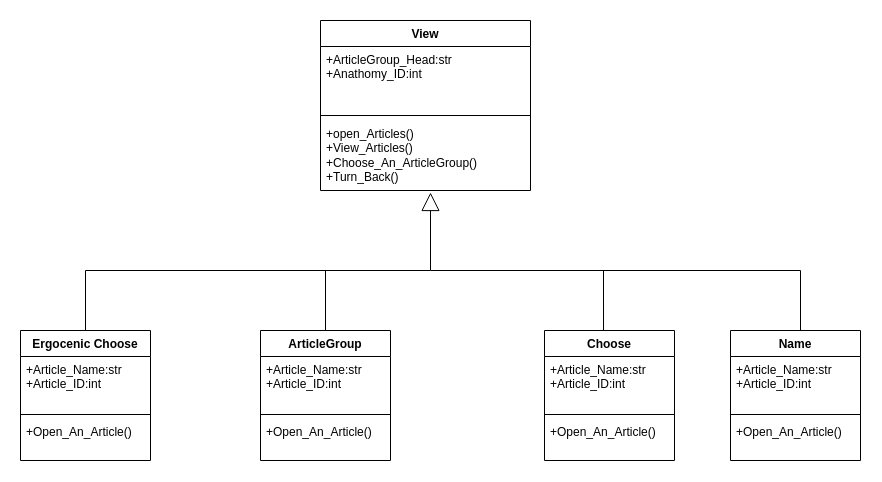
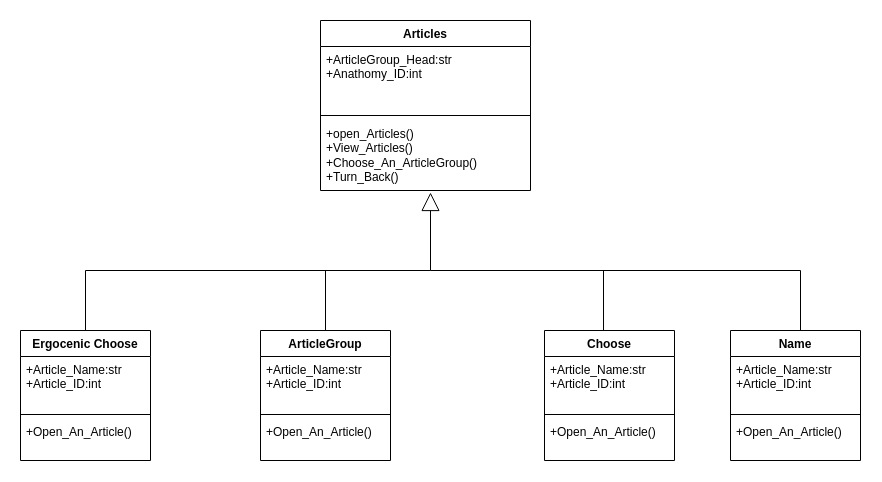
(426, 35) -> (426, 35)
